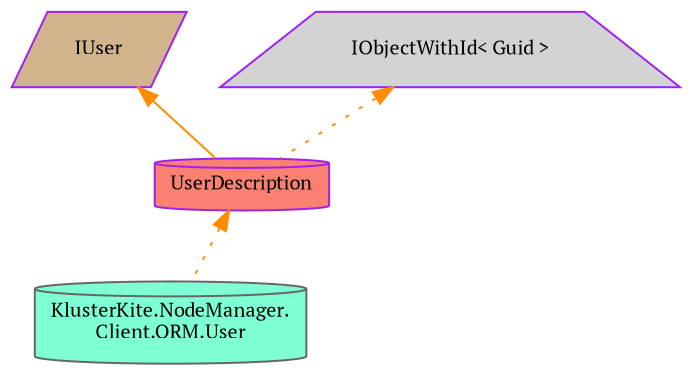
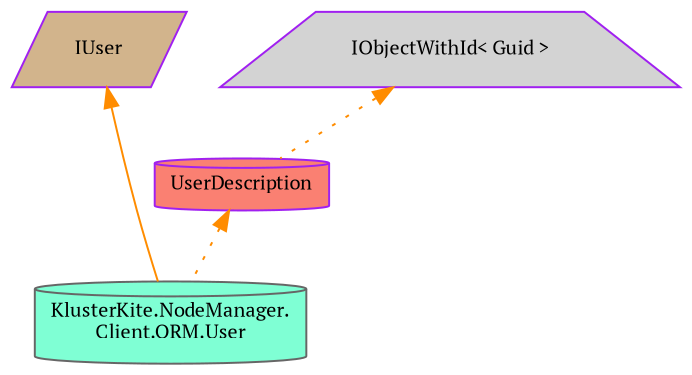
(184, 129) -> (133, 195)
